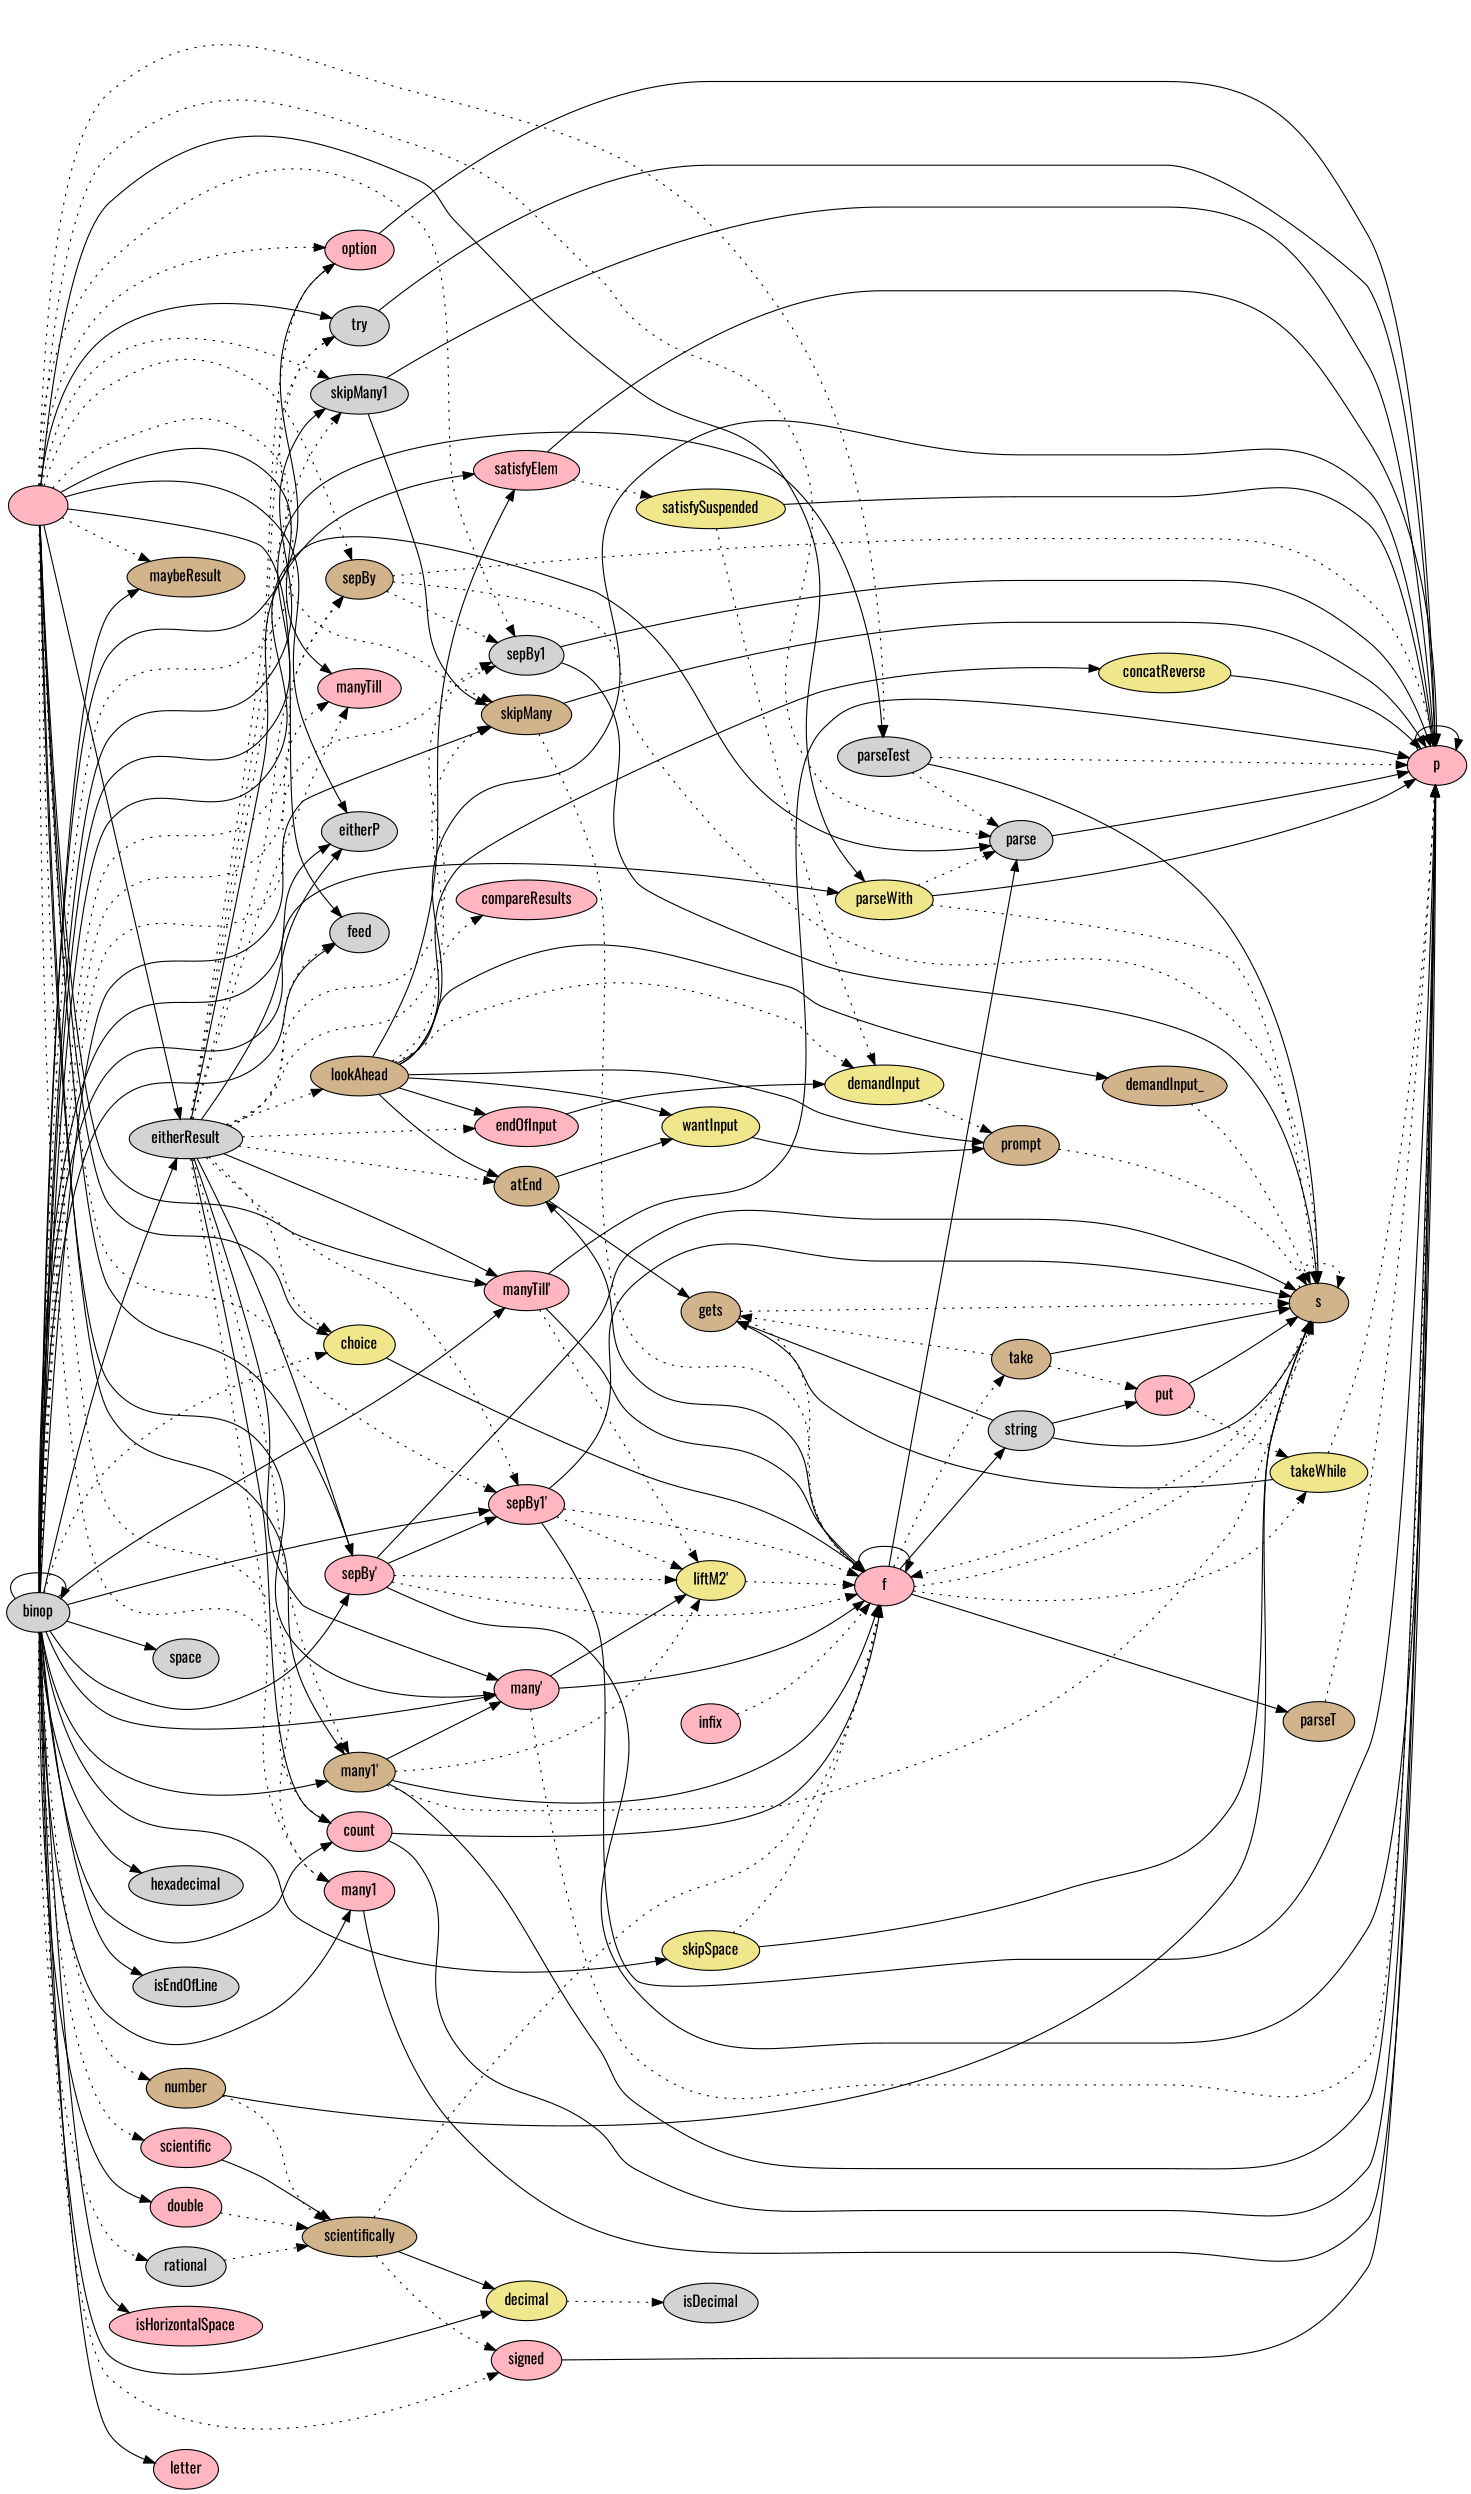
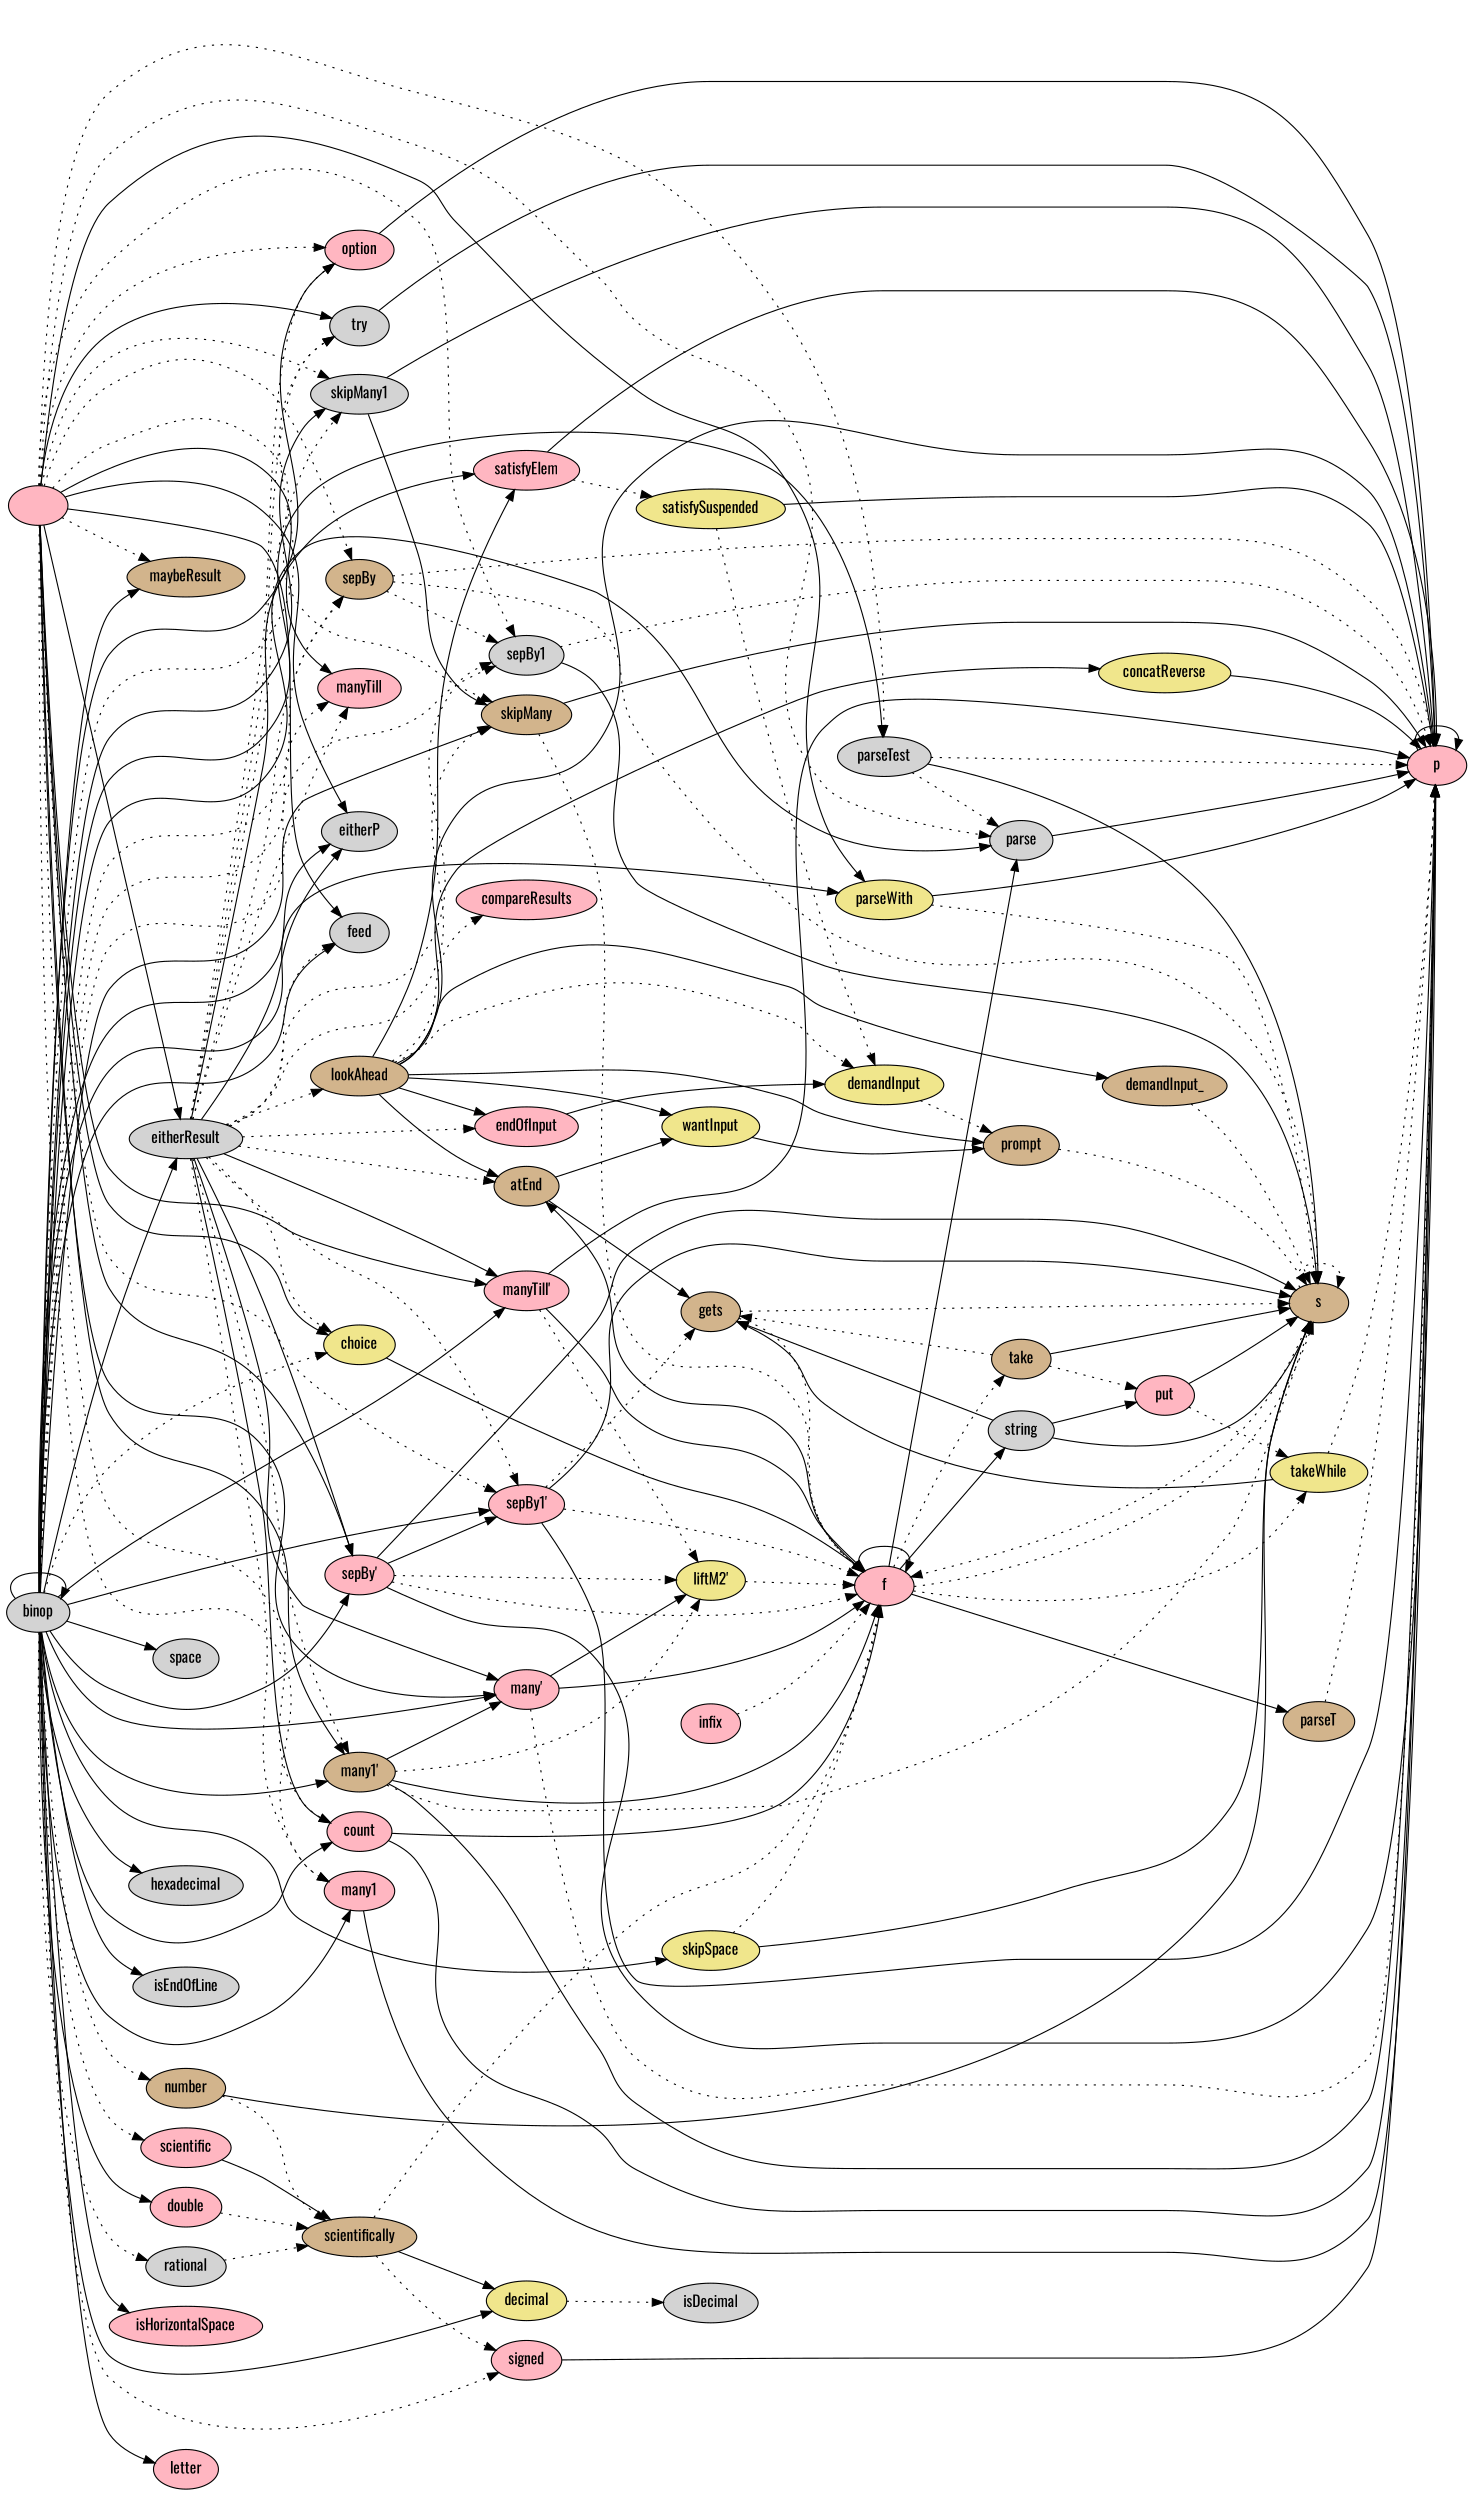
(1025, 580) -> (1025, 580)
(951, 871) -> none
(614, 1541) -> (618, 1414)
